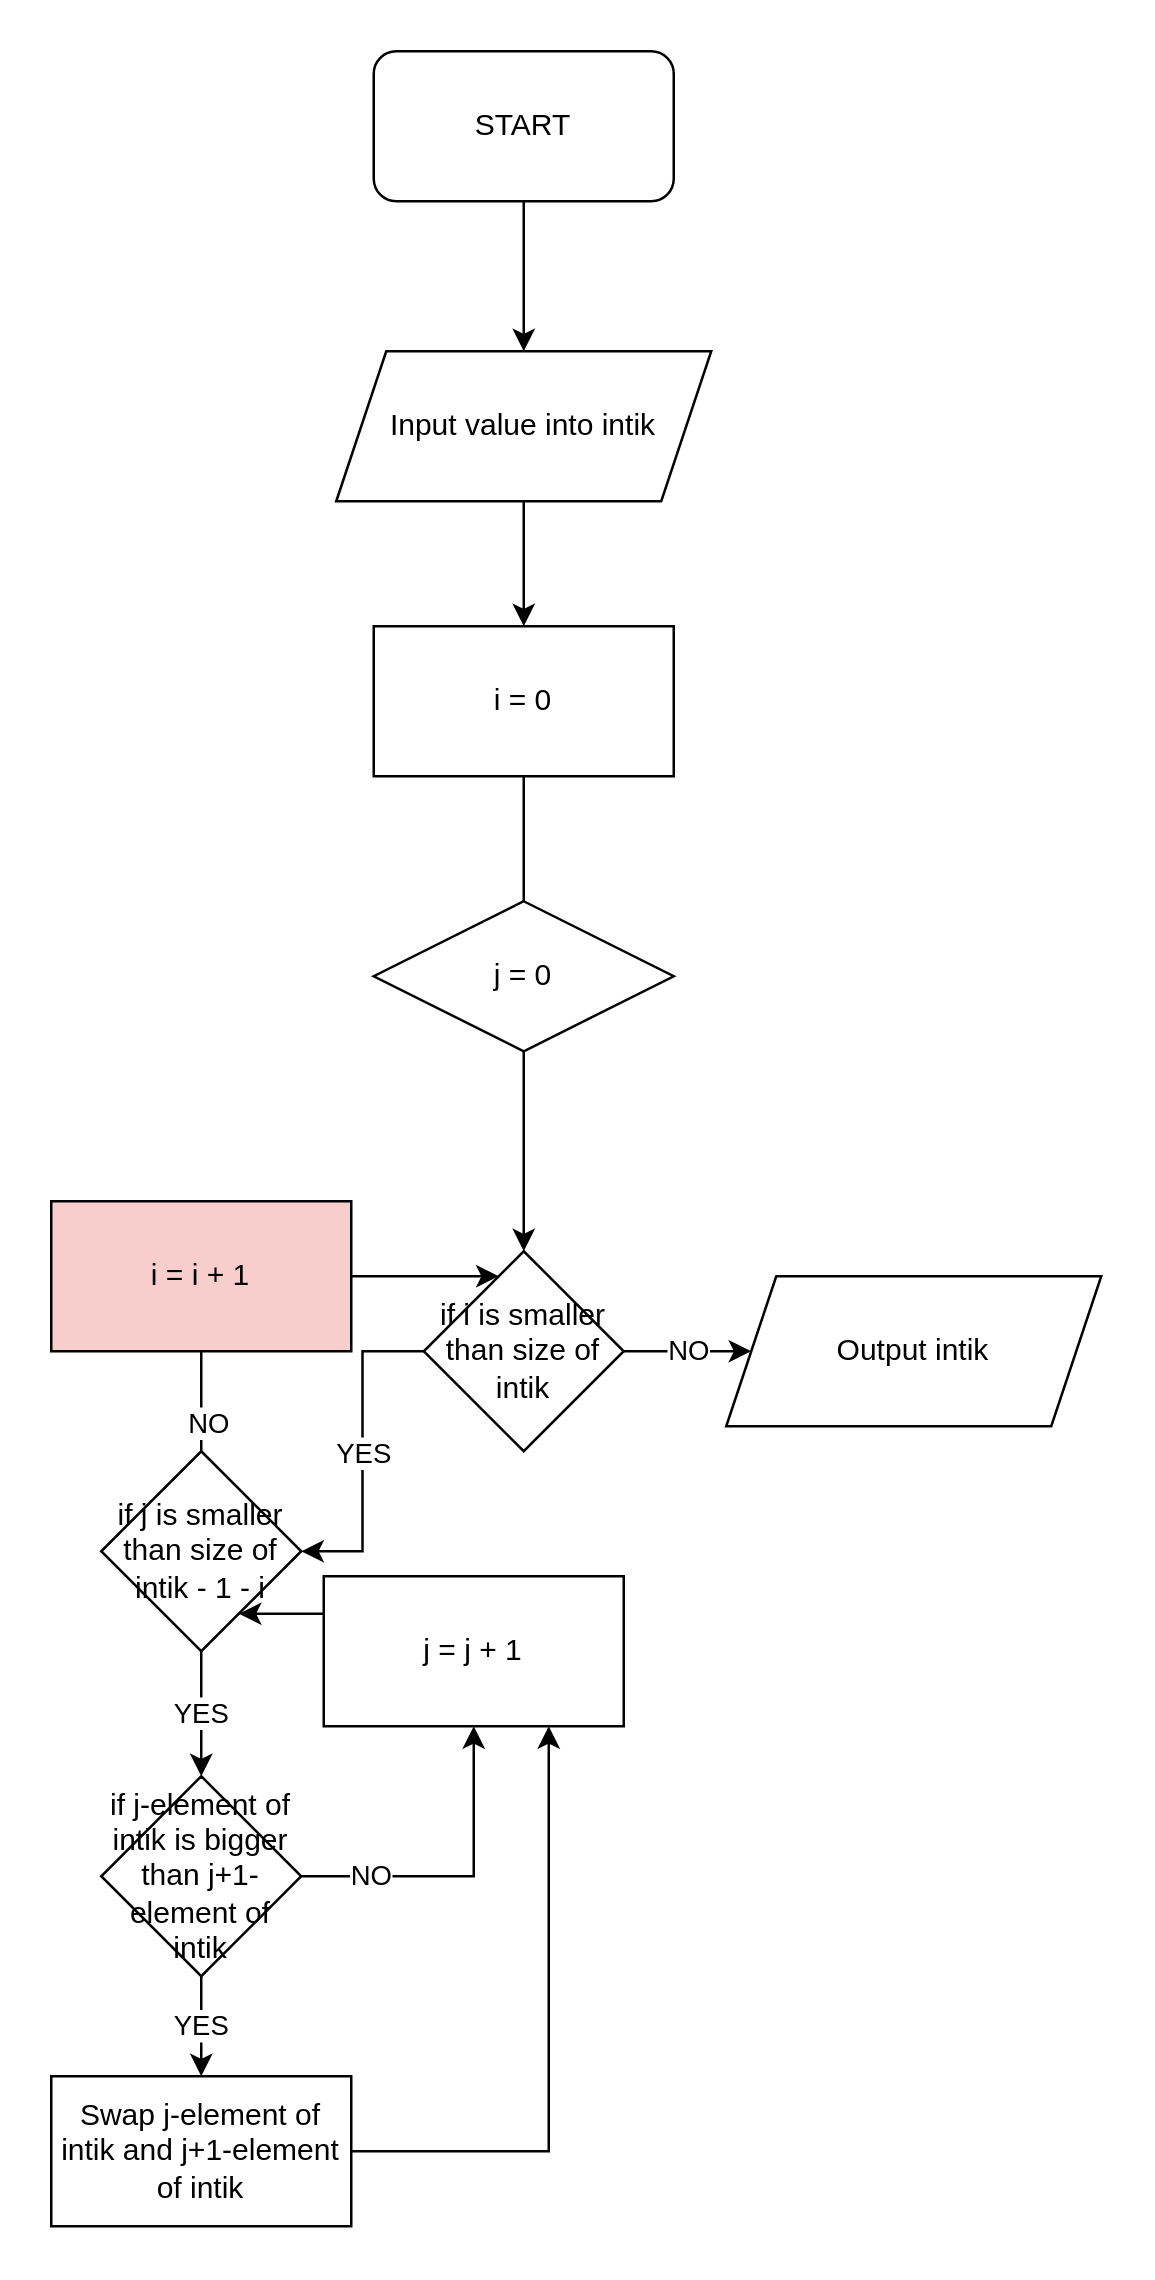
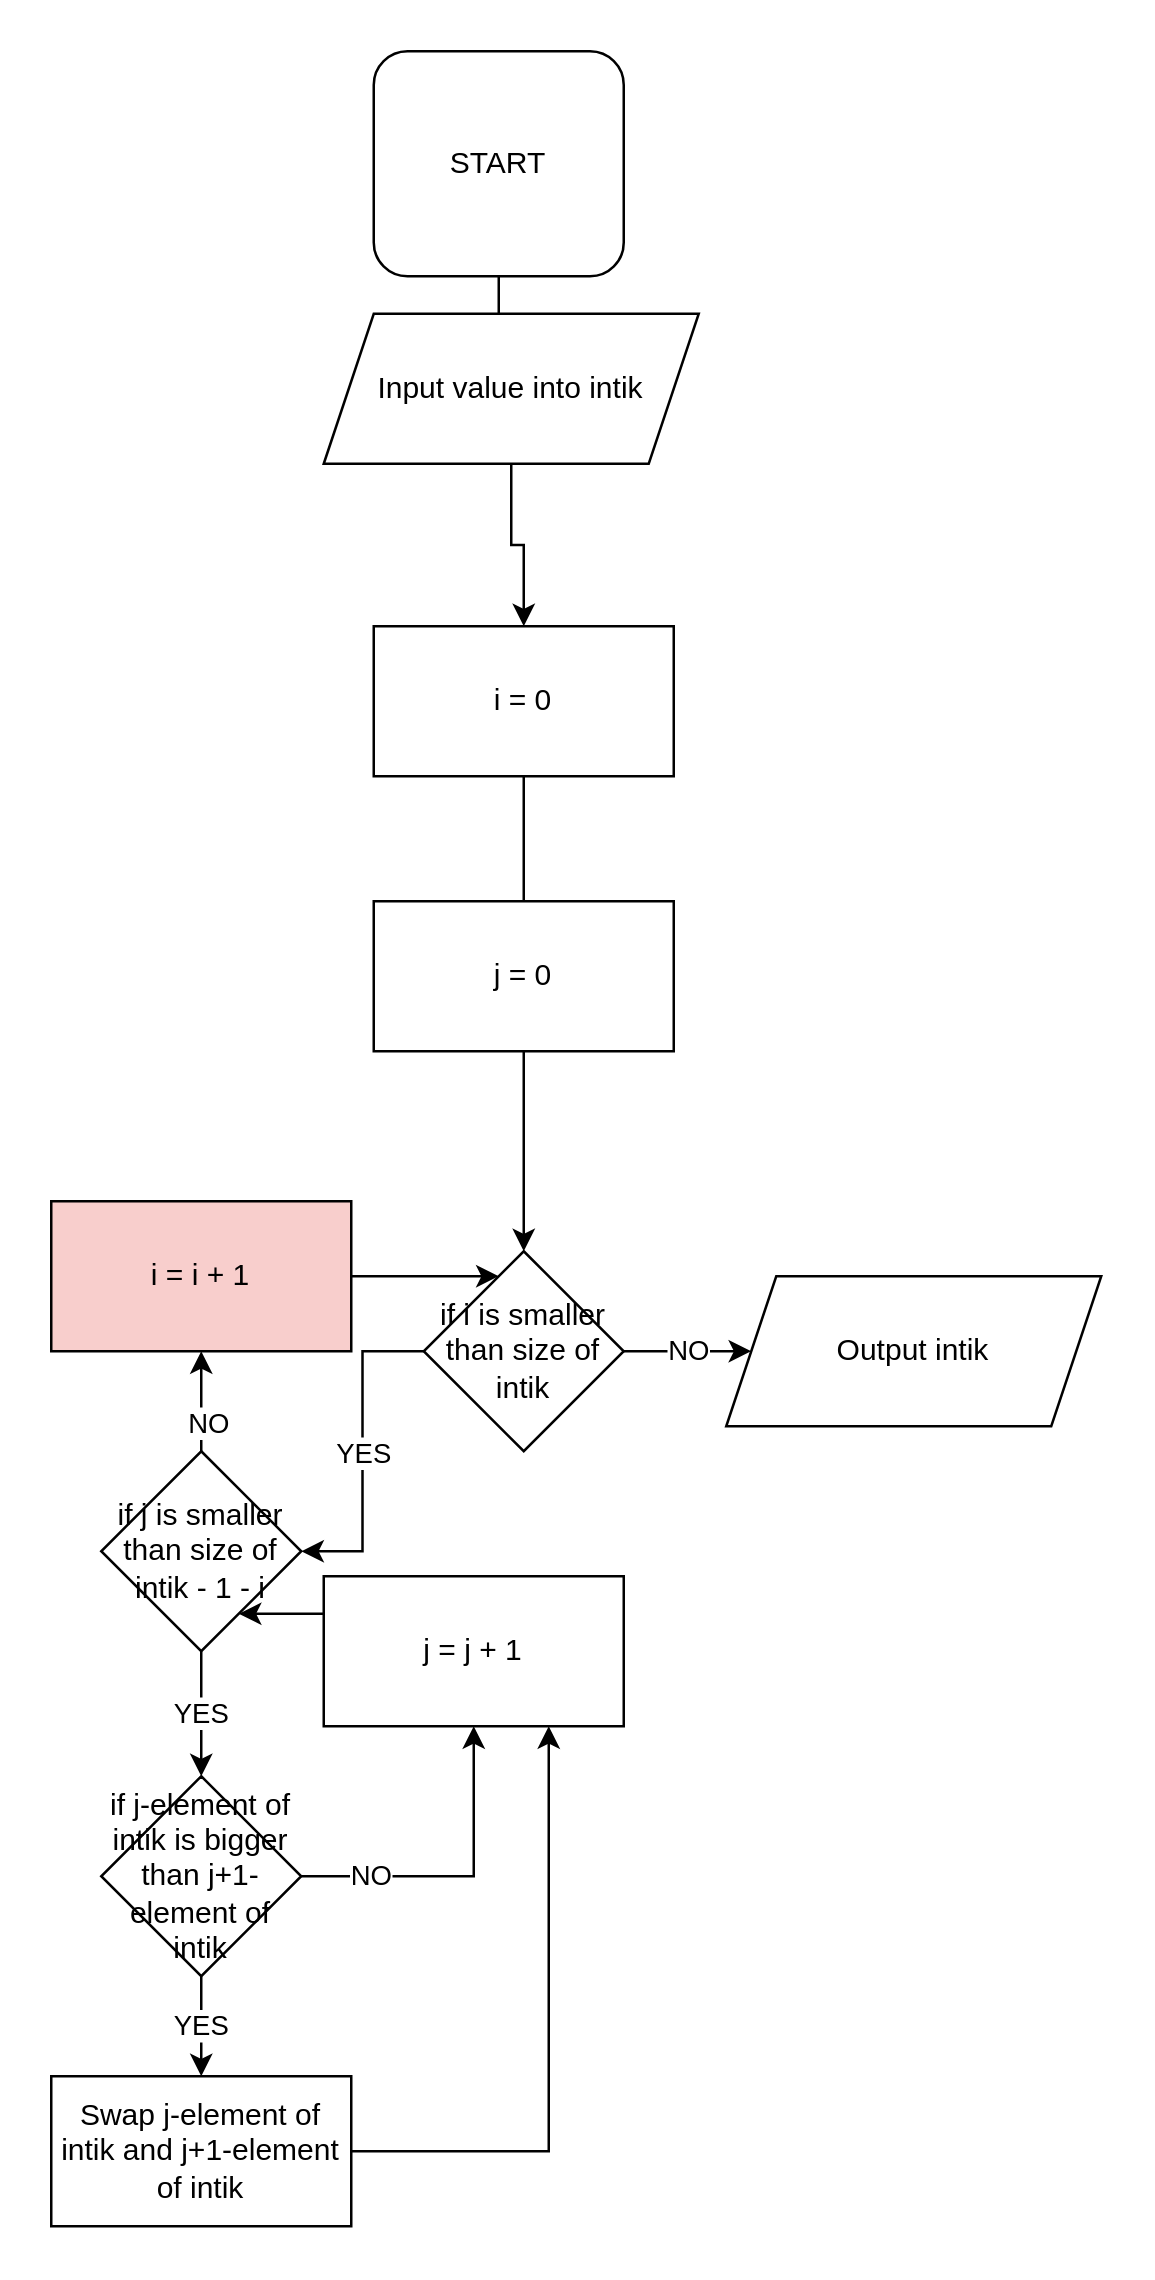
(524, 126) -> (499, 164)
(524, 426) -> (511, 389)
(524, 976) -> (524, 976)
(201, 1362) -> (201, 1369)
